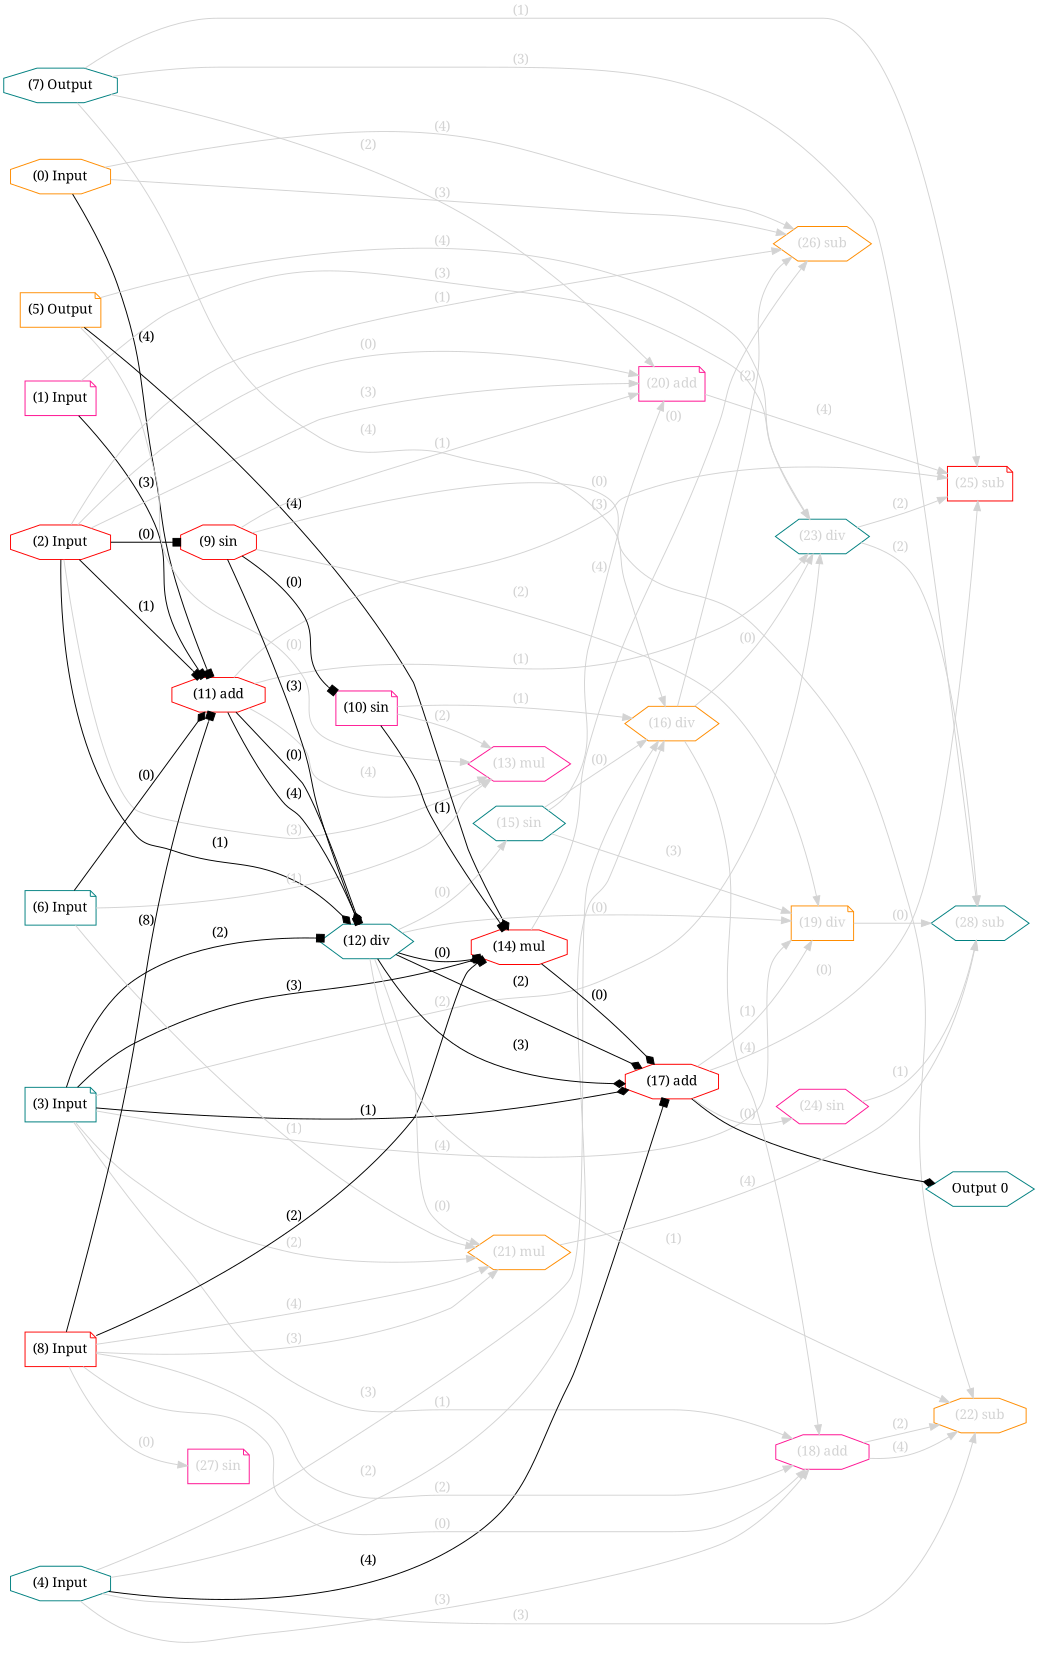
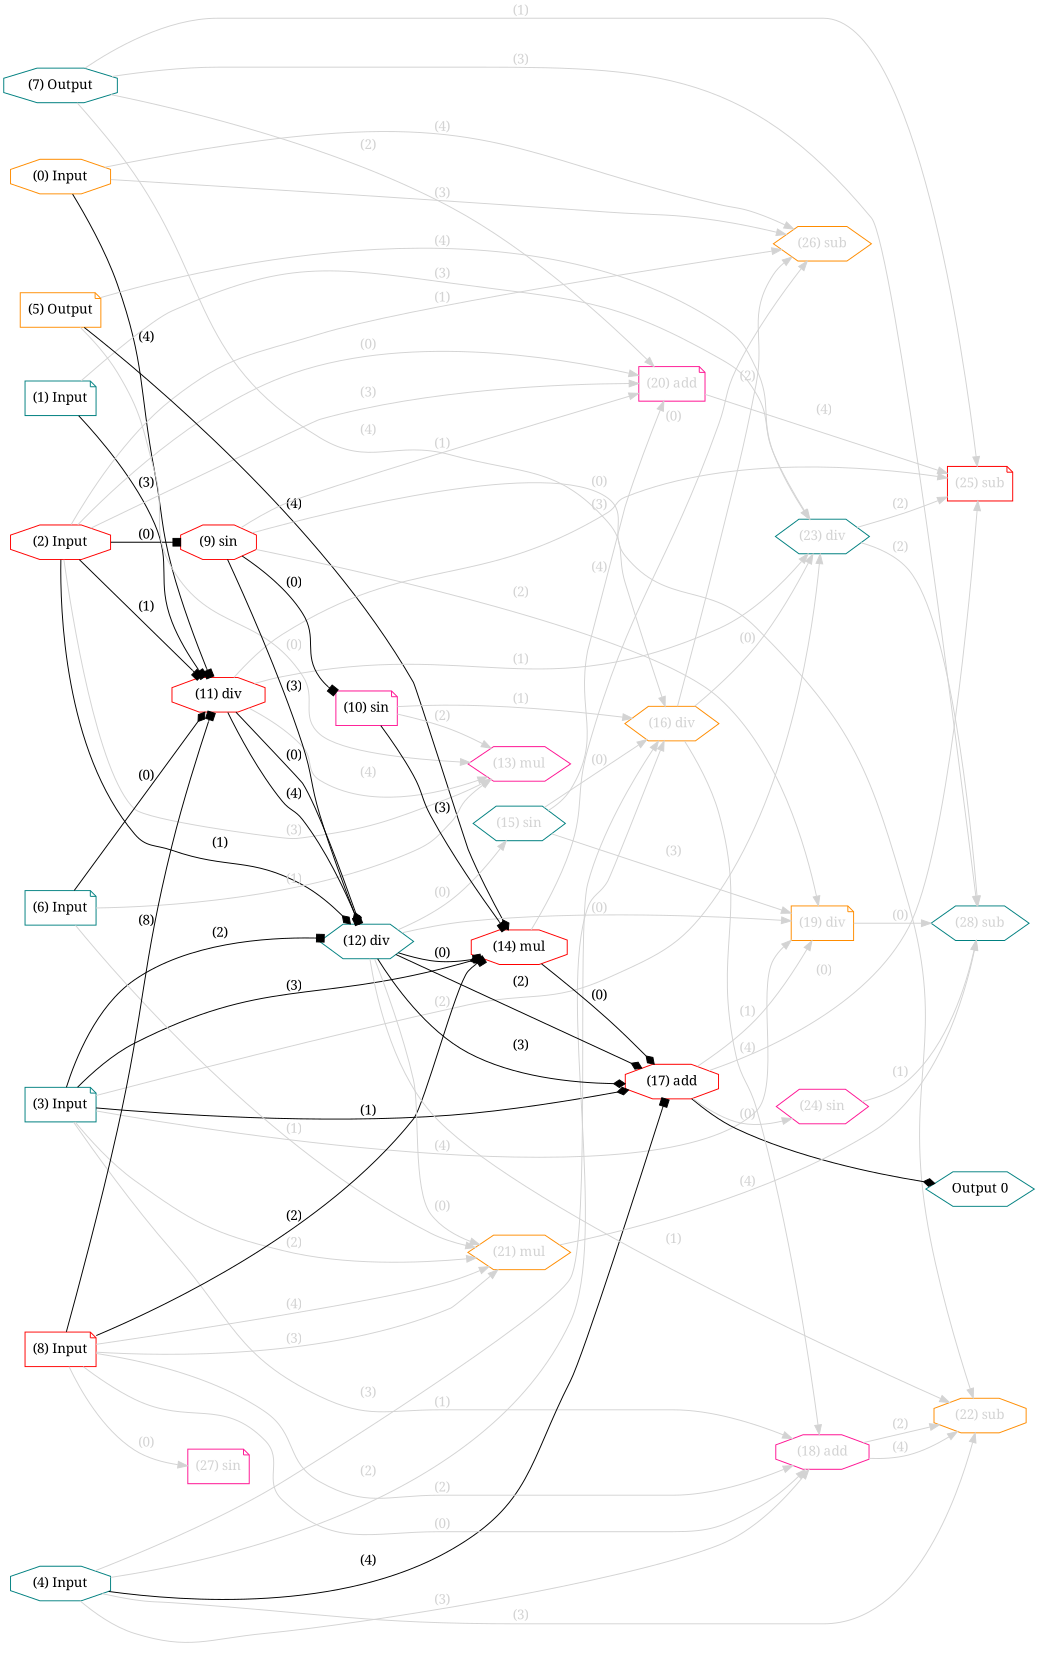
(61, 398) -> (61, 398)
(219, 695) -> (219, 695)
(441, 809) -> (441, 809)
